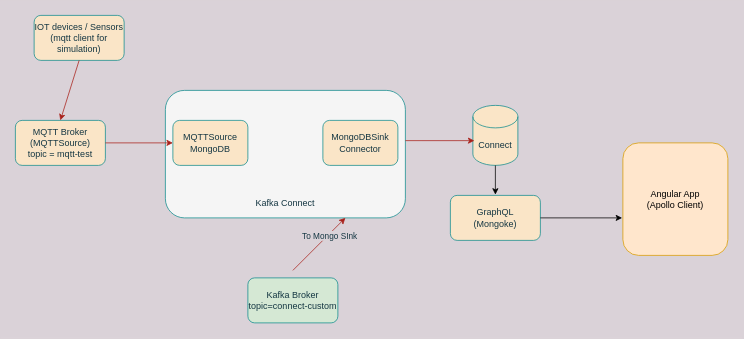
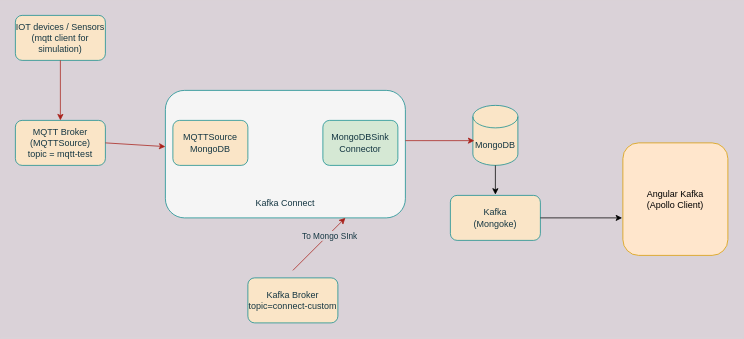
(79, 38) -> (60, 38)
(147, 143) -> (143, 145)
(360, 143) -> (360, 143)
(495, 145) -> (495, 145)
(675, 199) -> (675, 199)
(495, 218) -> (495, 218)
(293, 300) -> (293, 300)
